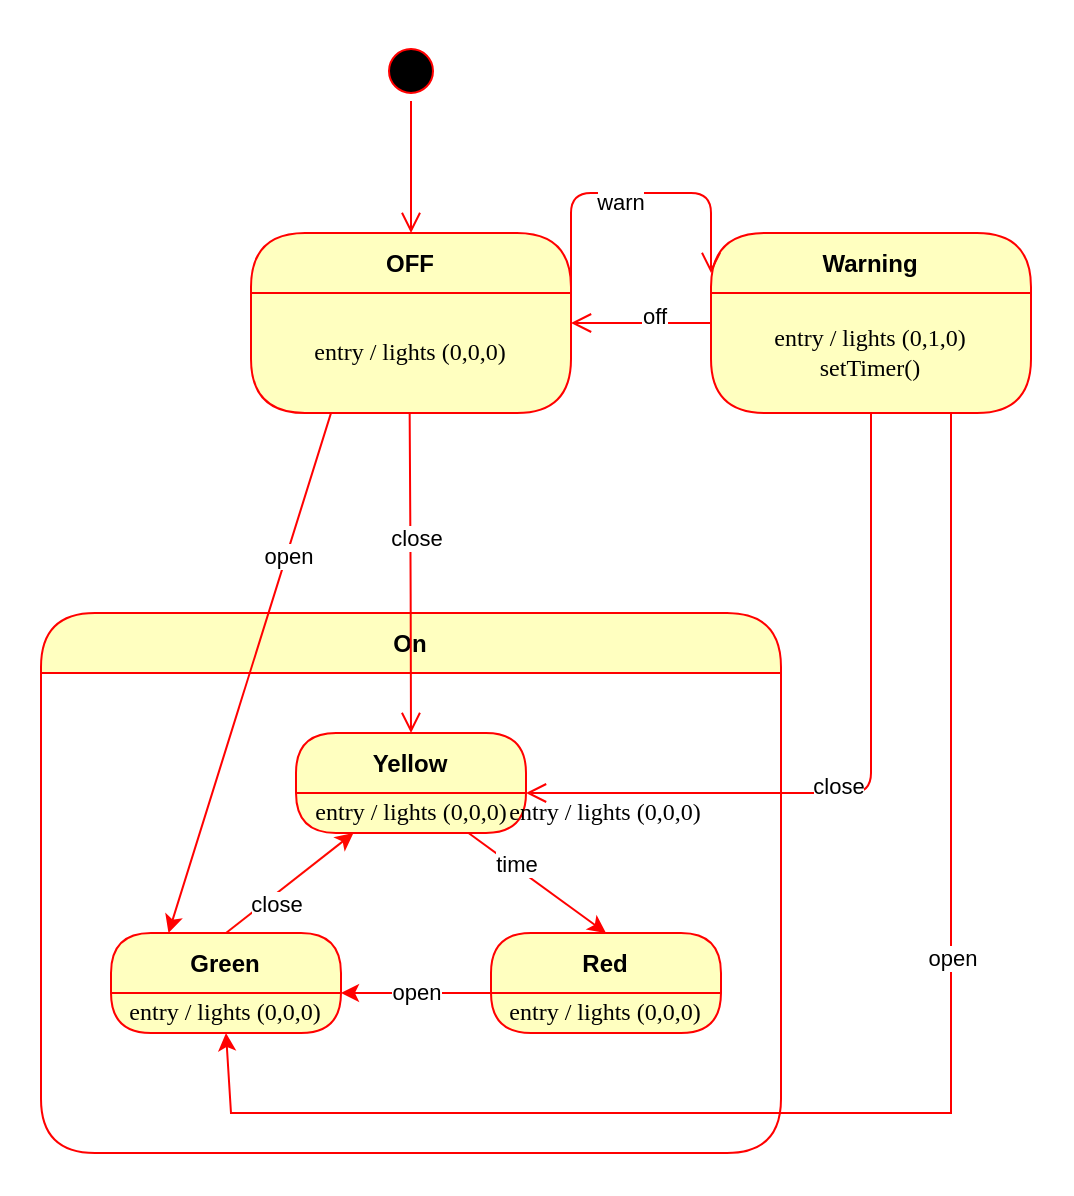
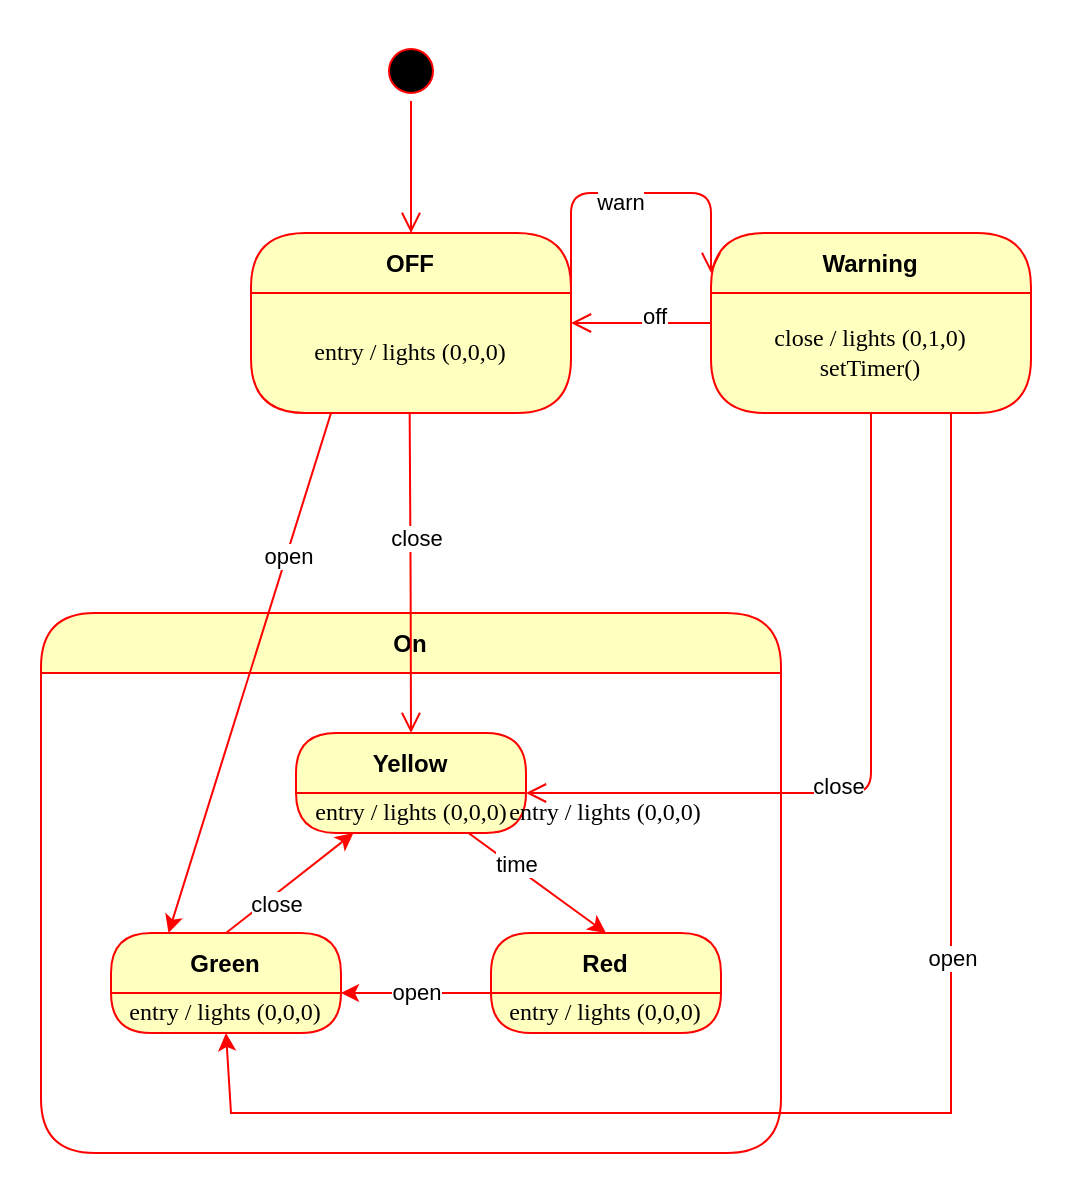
(871, 353) -> (871, 353)
